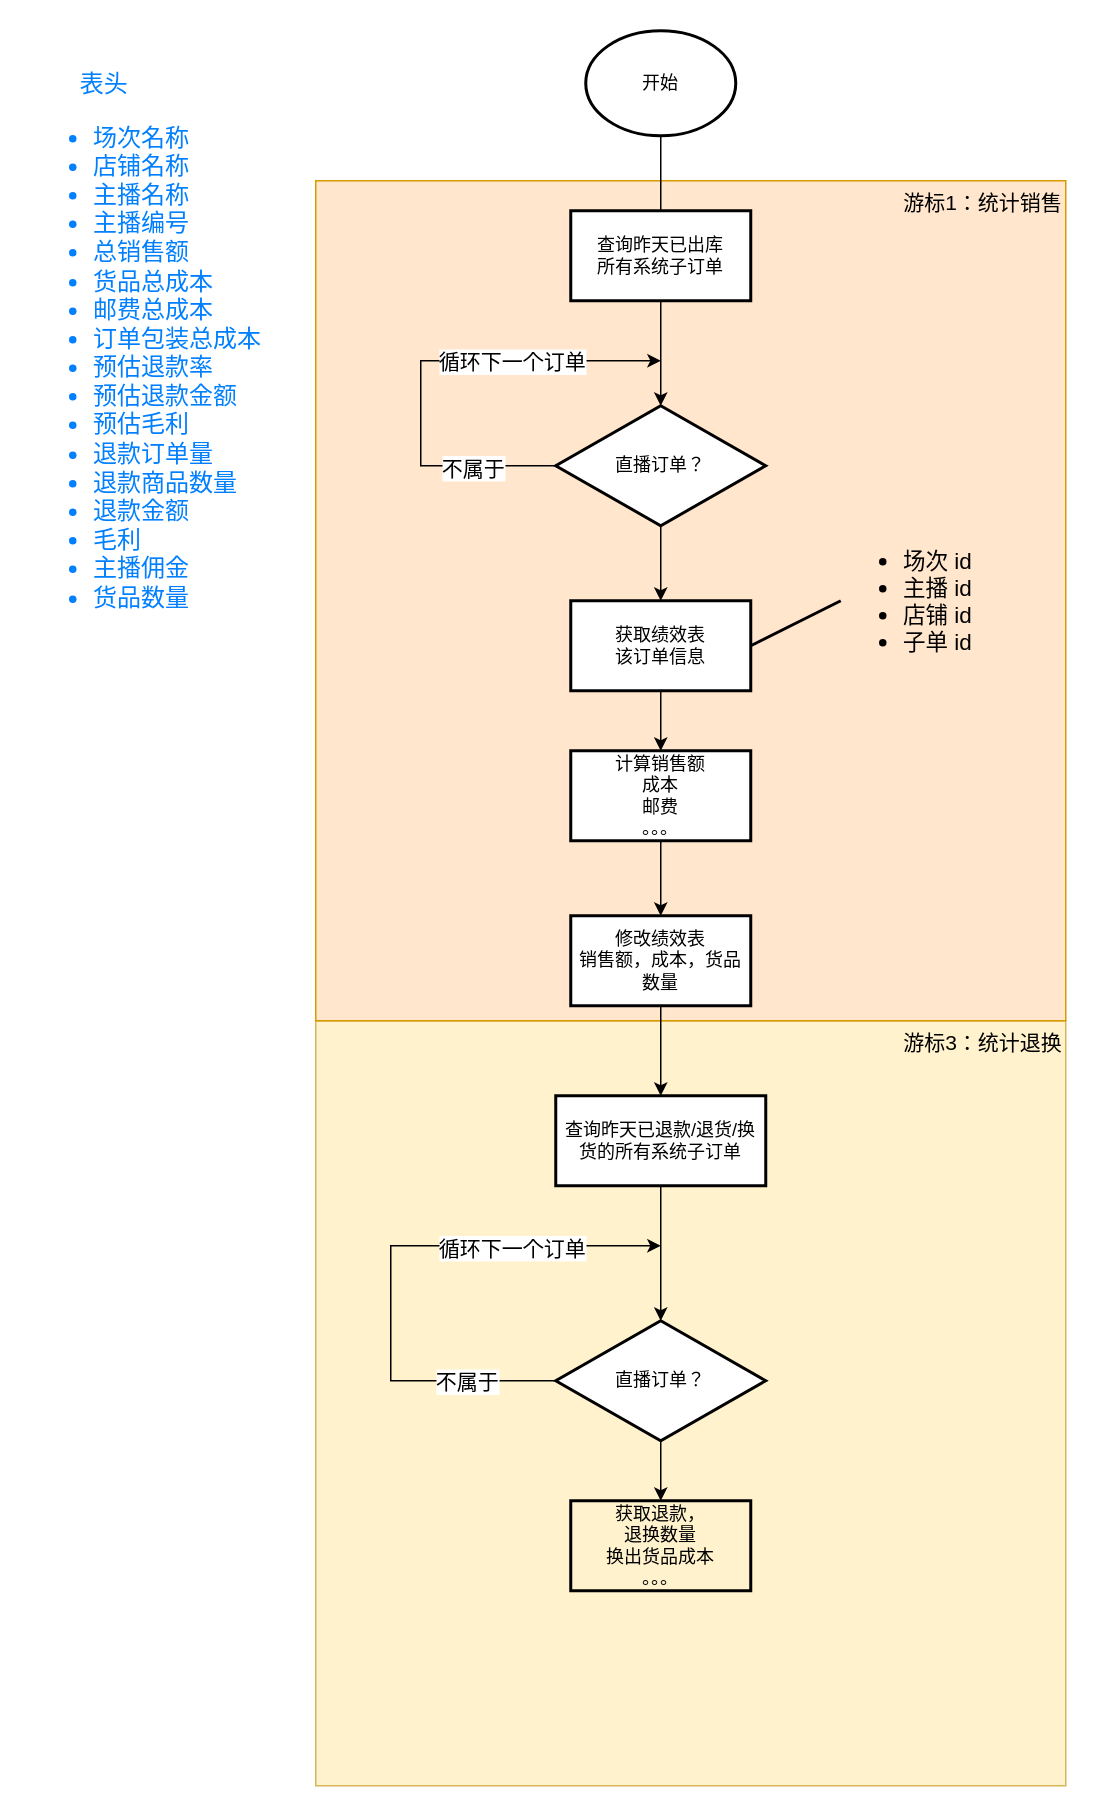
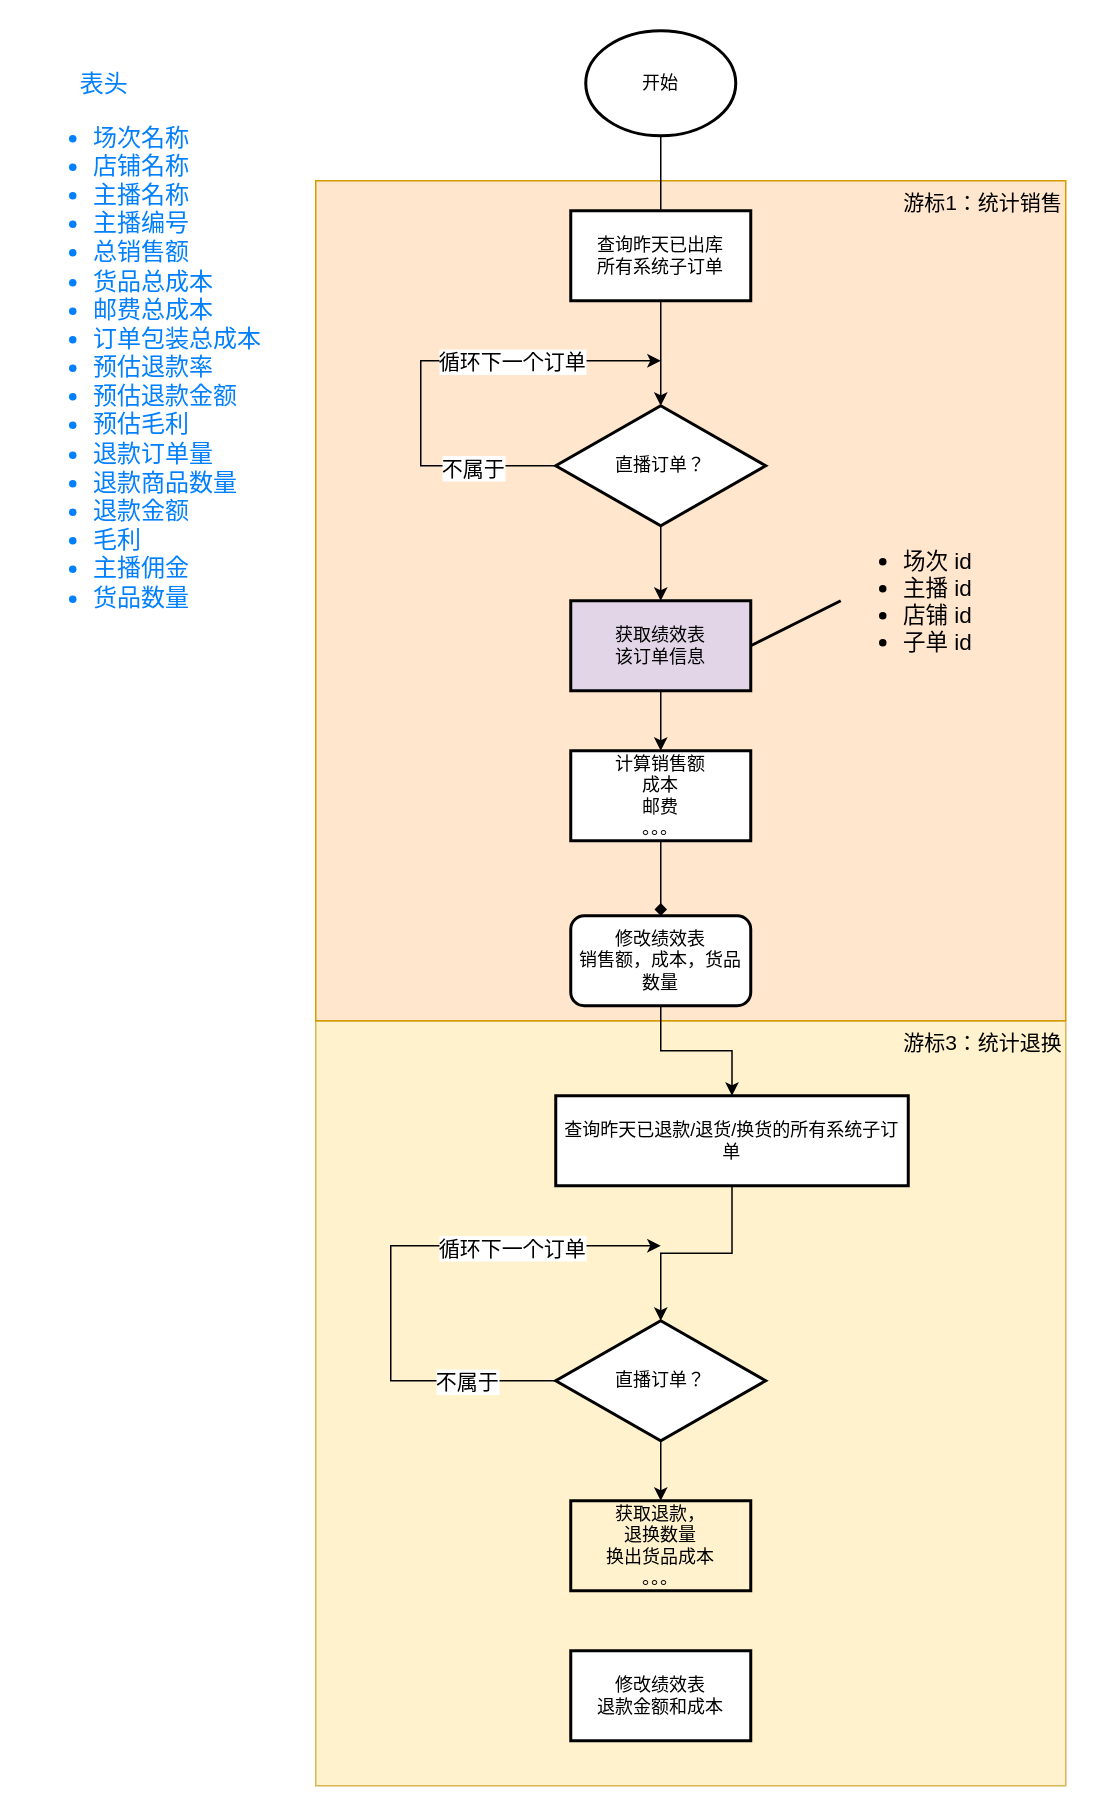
(661, 646) -> (661, 646)
(661, 904) -> (661, 903)
(661, 961) -> (661, 961)
(661, 1141) -> (732, 1141)
none -> (661, 1696)
